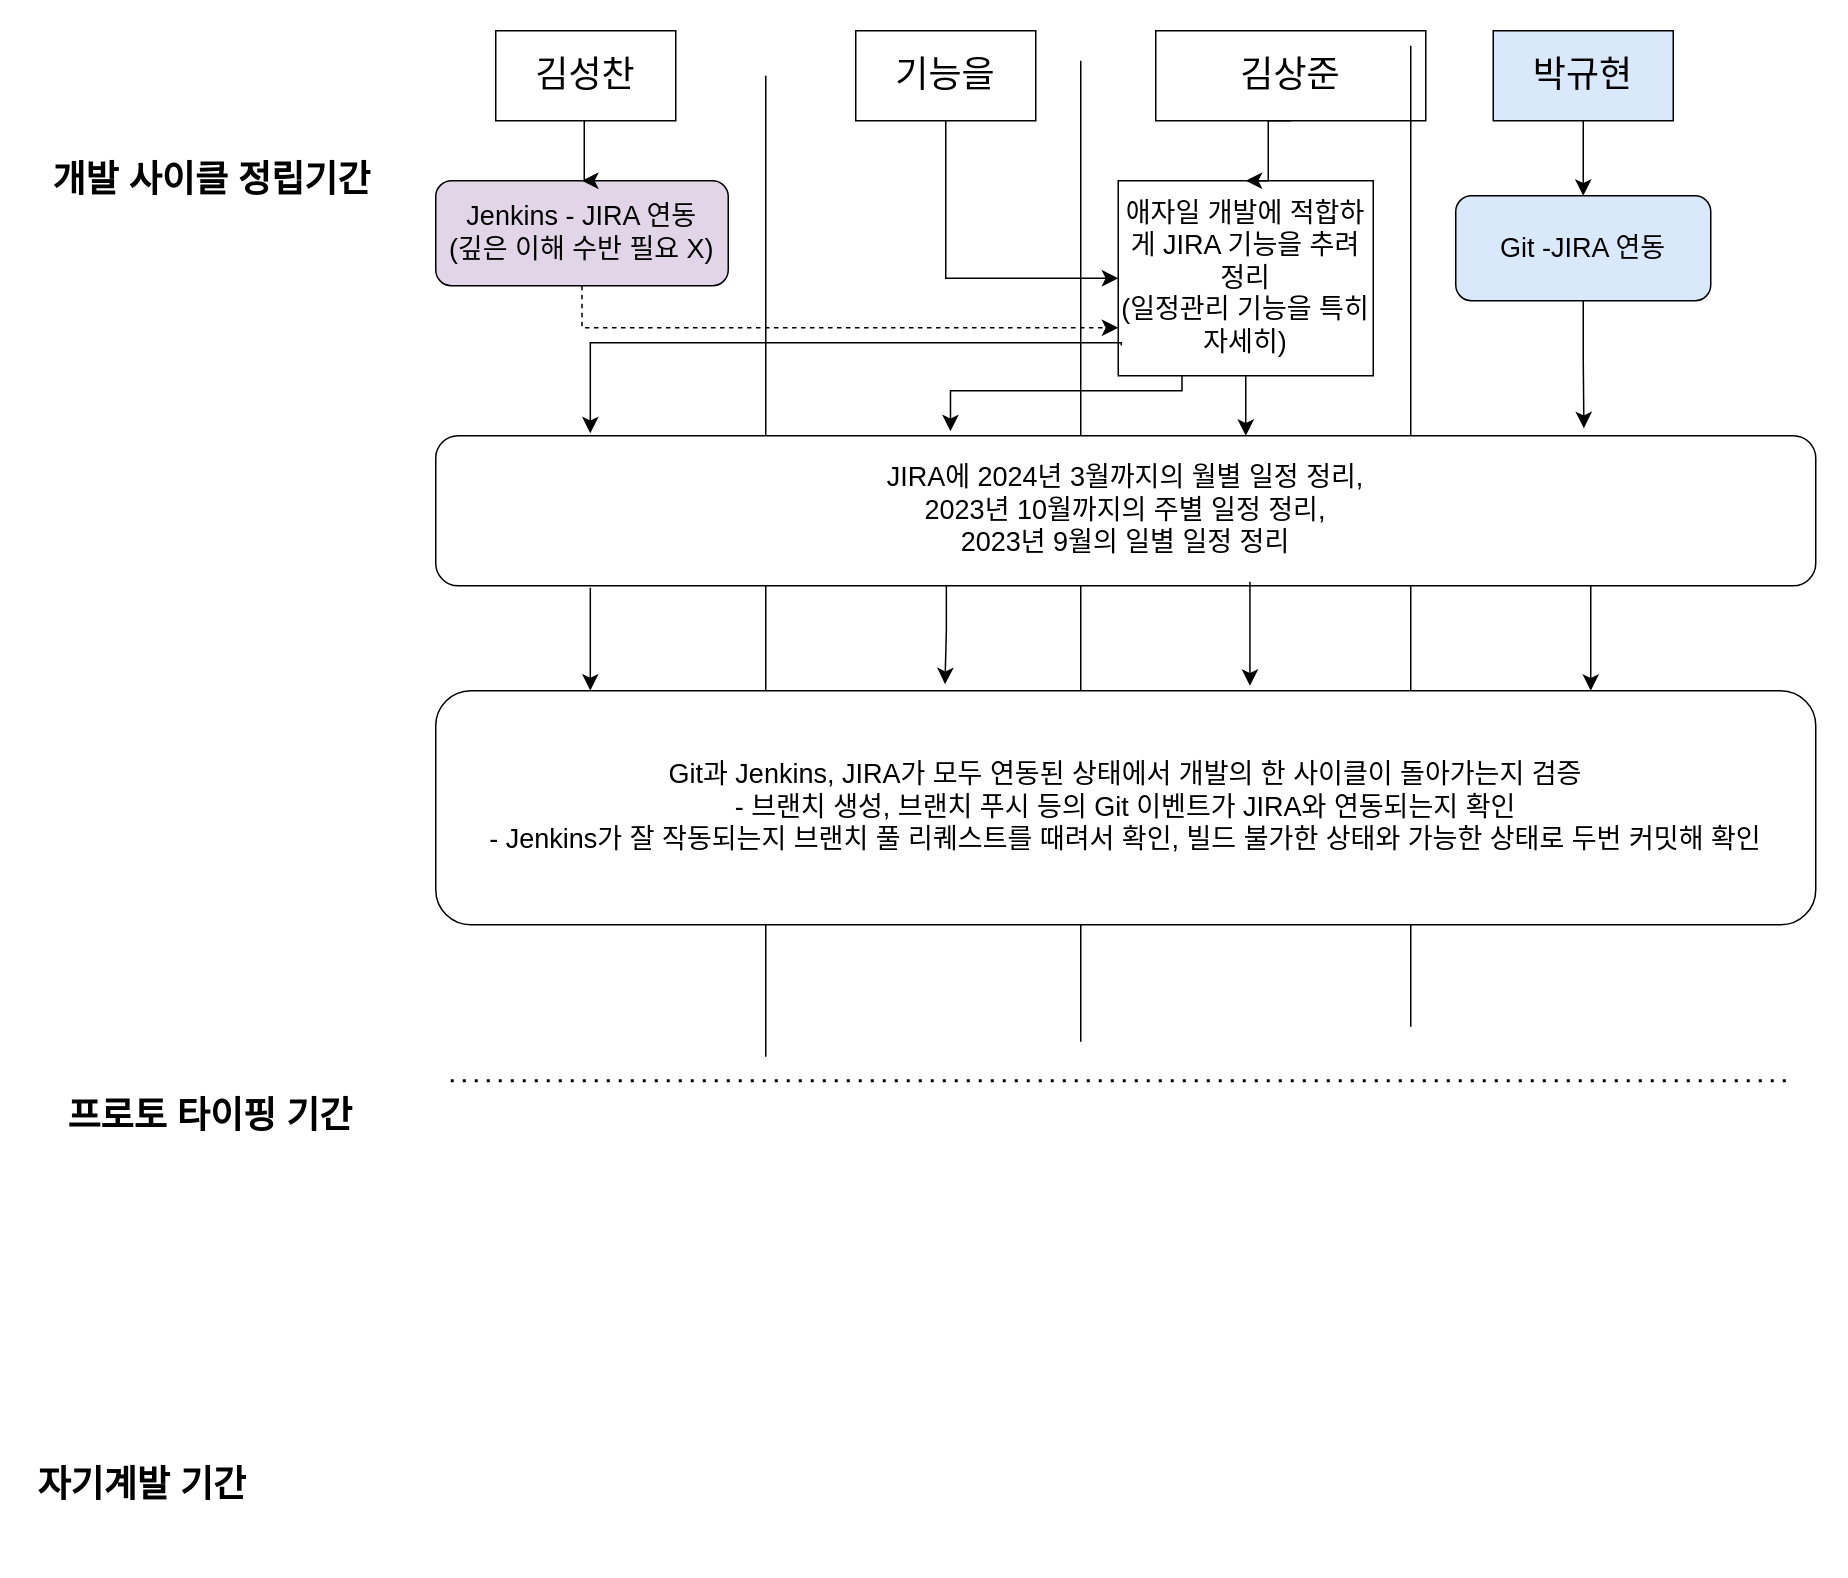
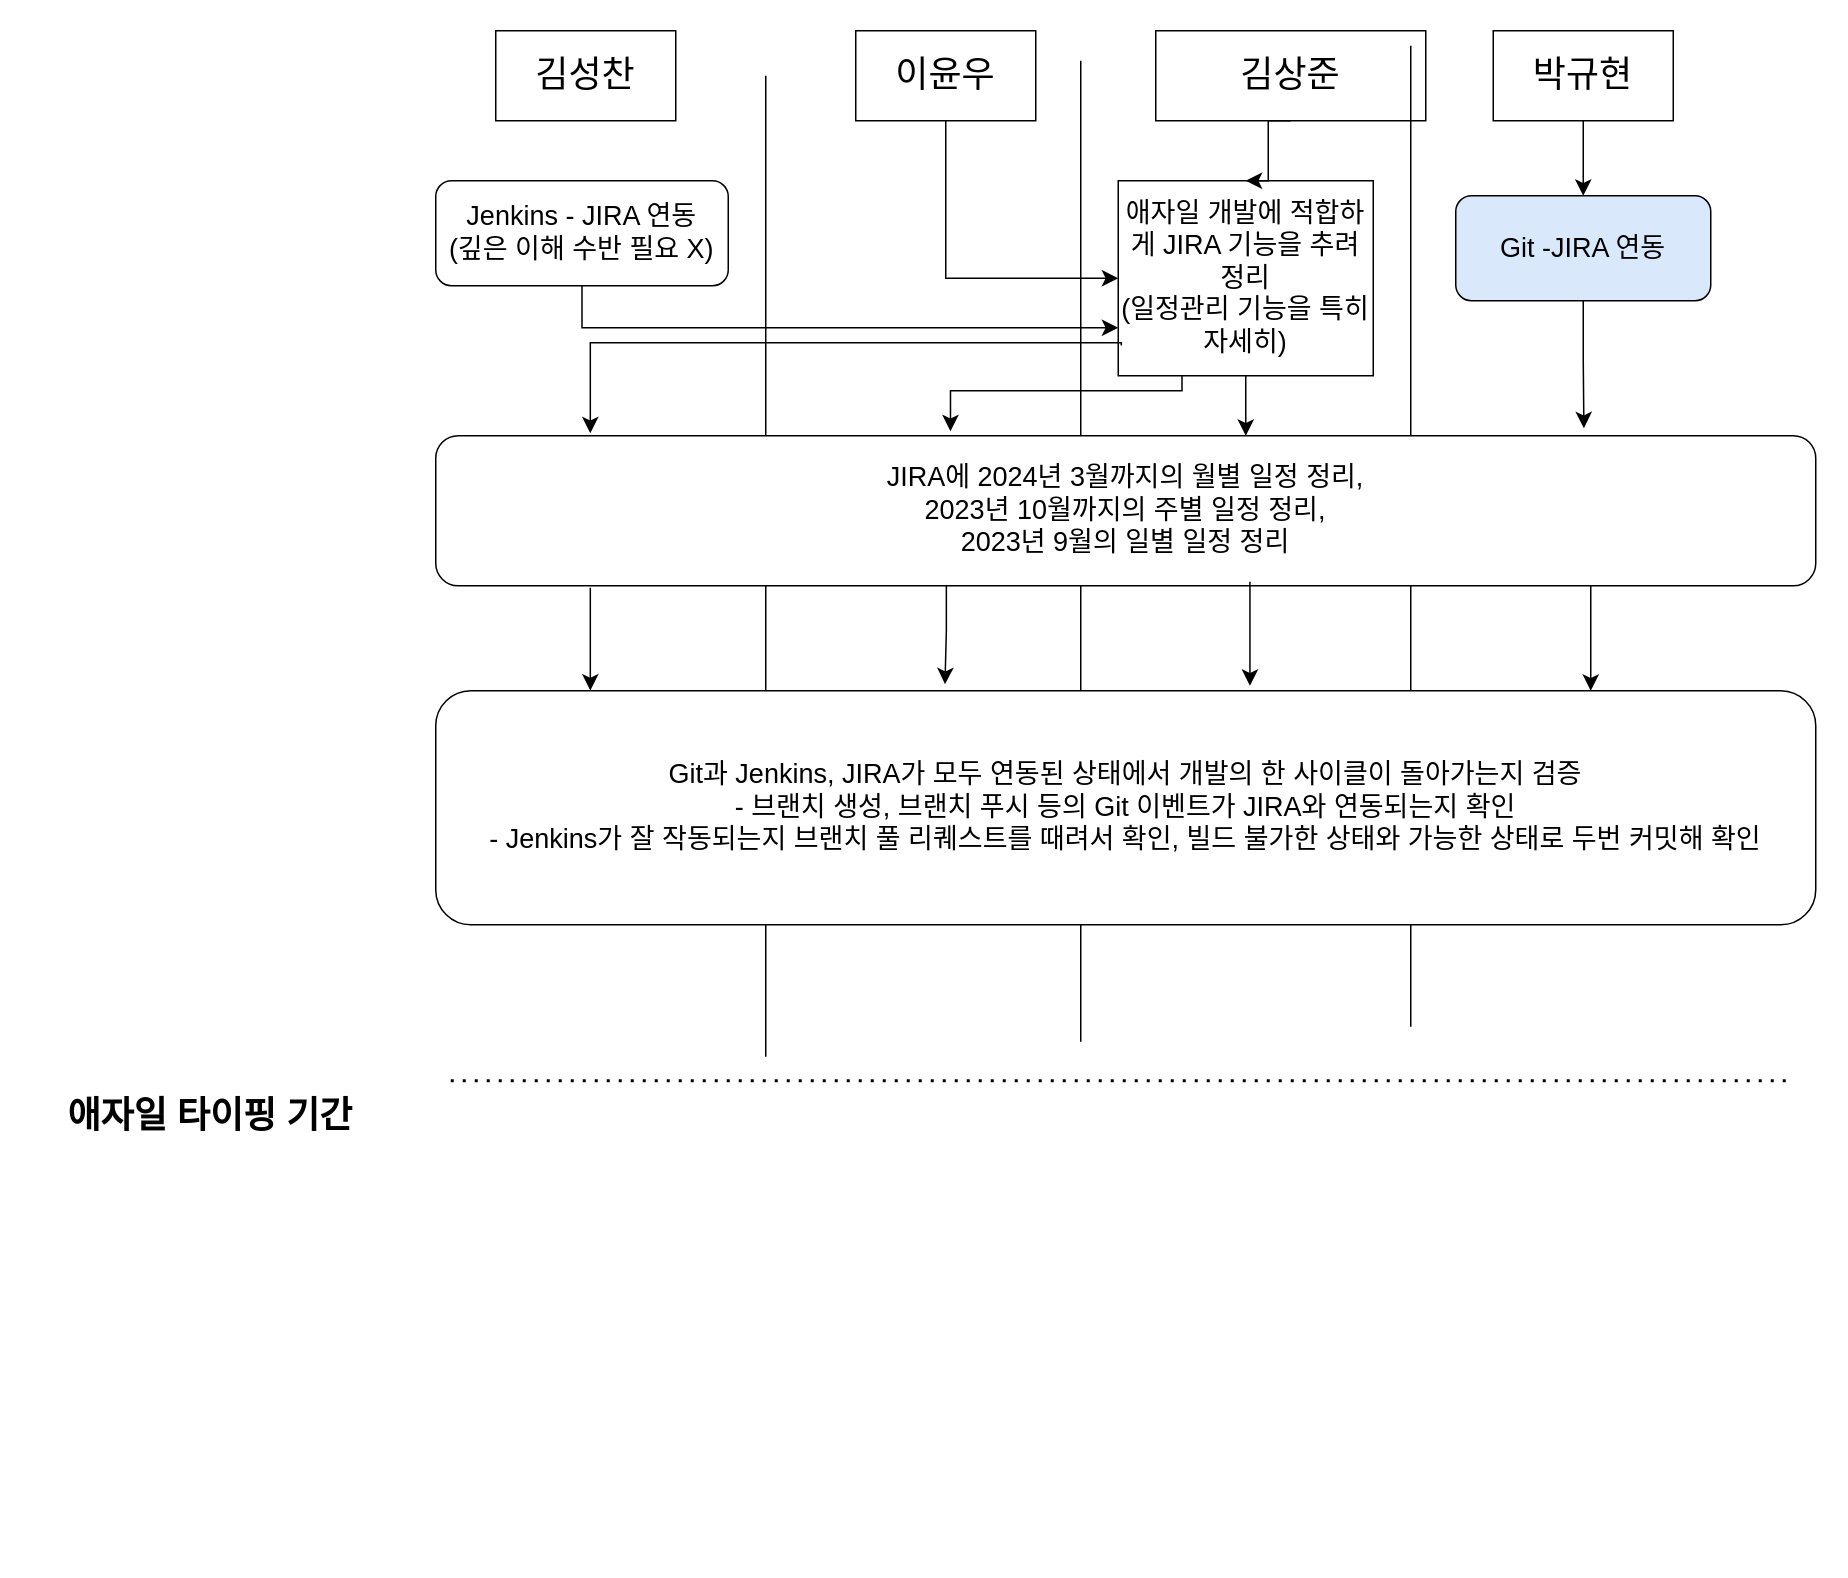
(946, 76) -> (946, 76)
(1583, 76) -> (1583, 76)
(584, 155) -> none
(226, 196) -> none
(582, 233) -> (582, 233)
(824, 328) -> (824, 328)
(146, 1083) -> (146, 1083)
(211, 1501) -> none
